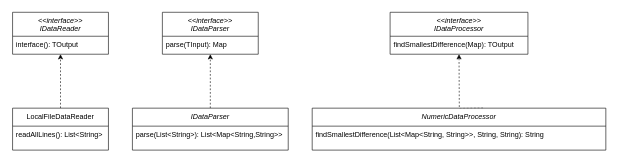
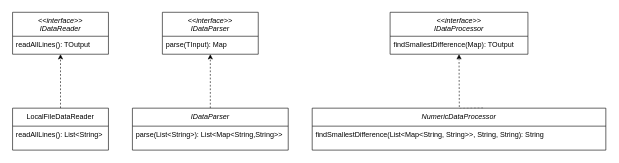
(53, 44) -> (57, 44)
